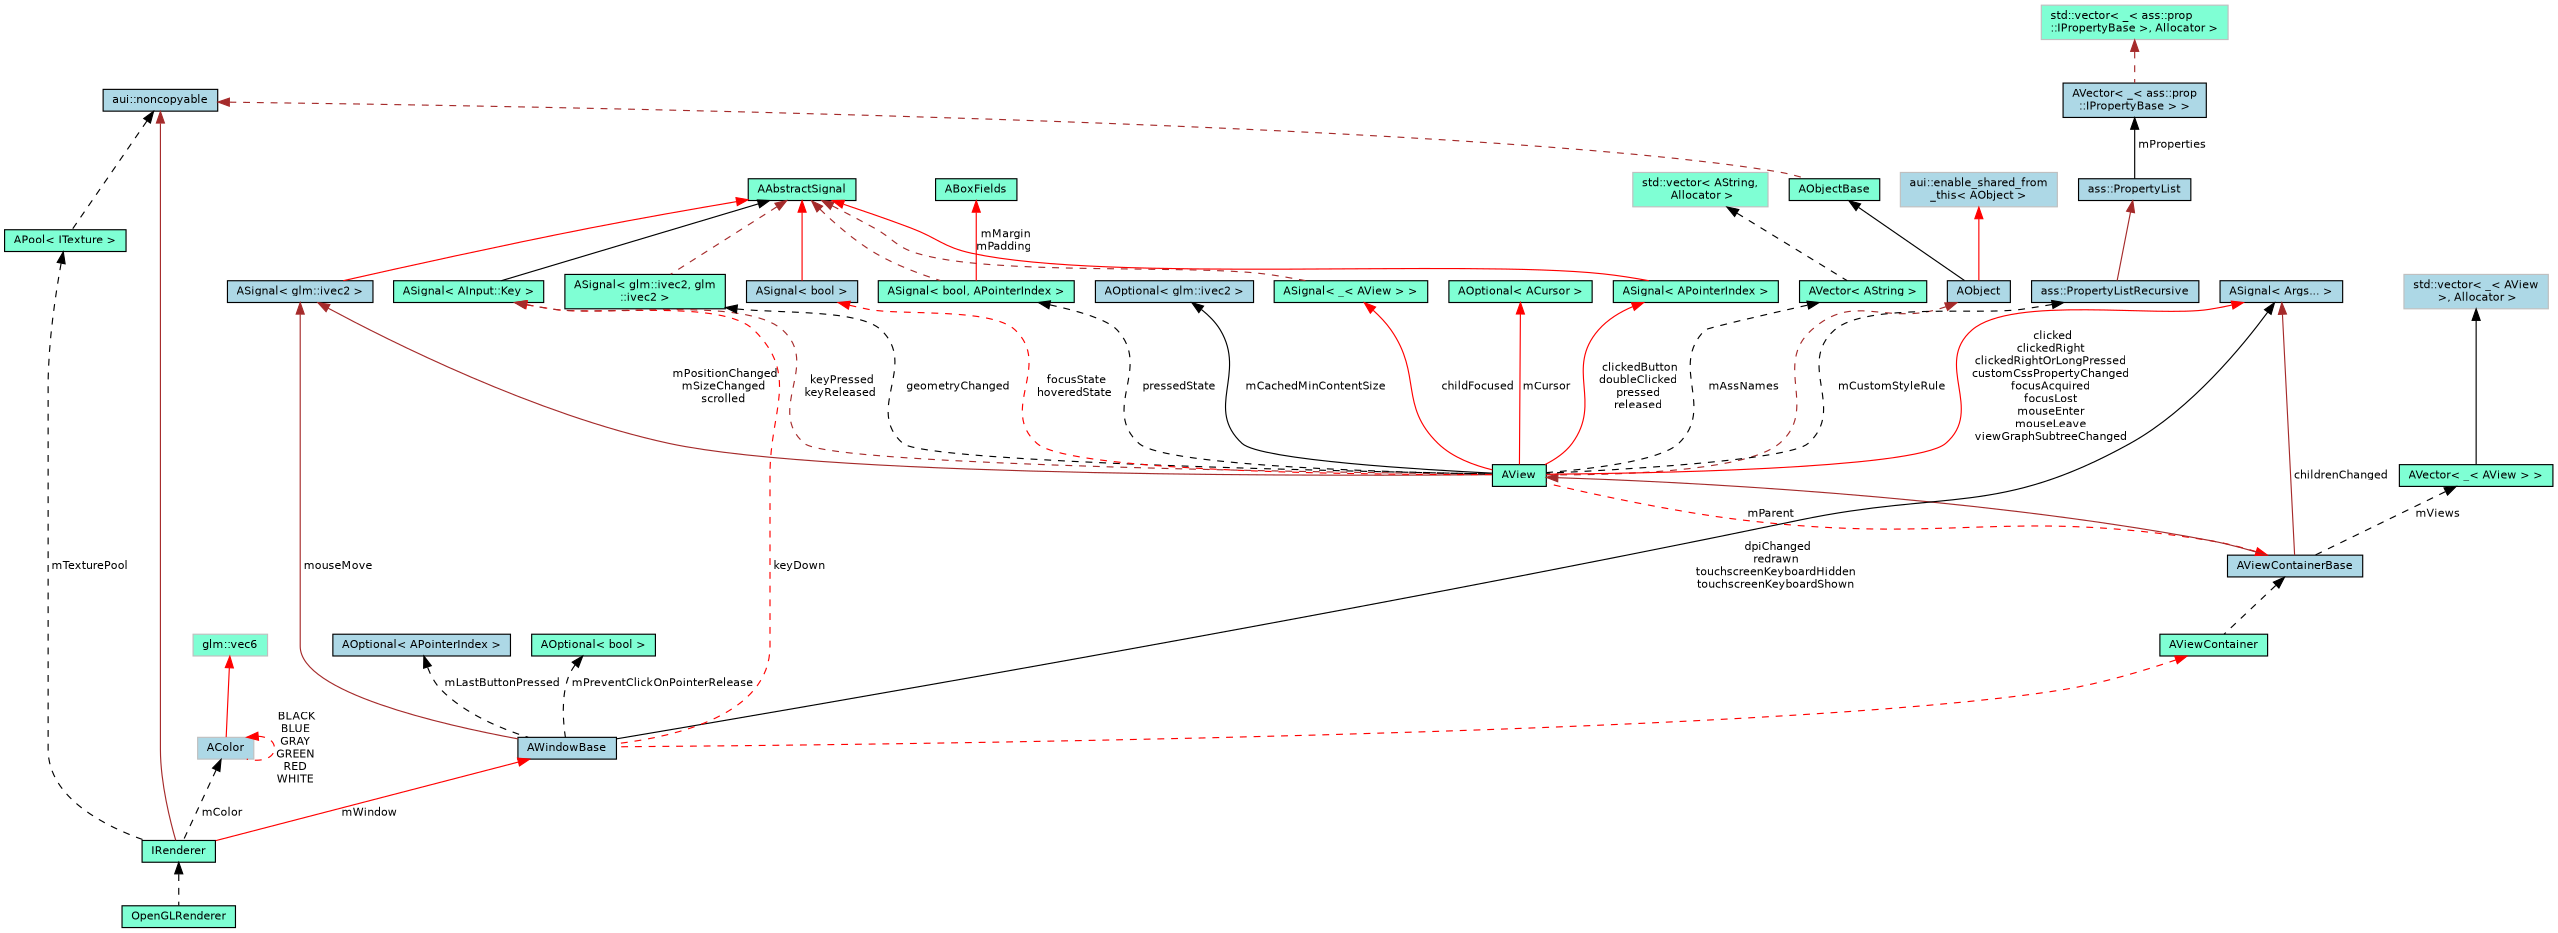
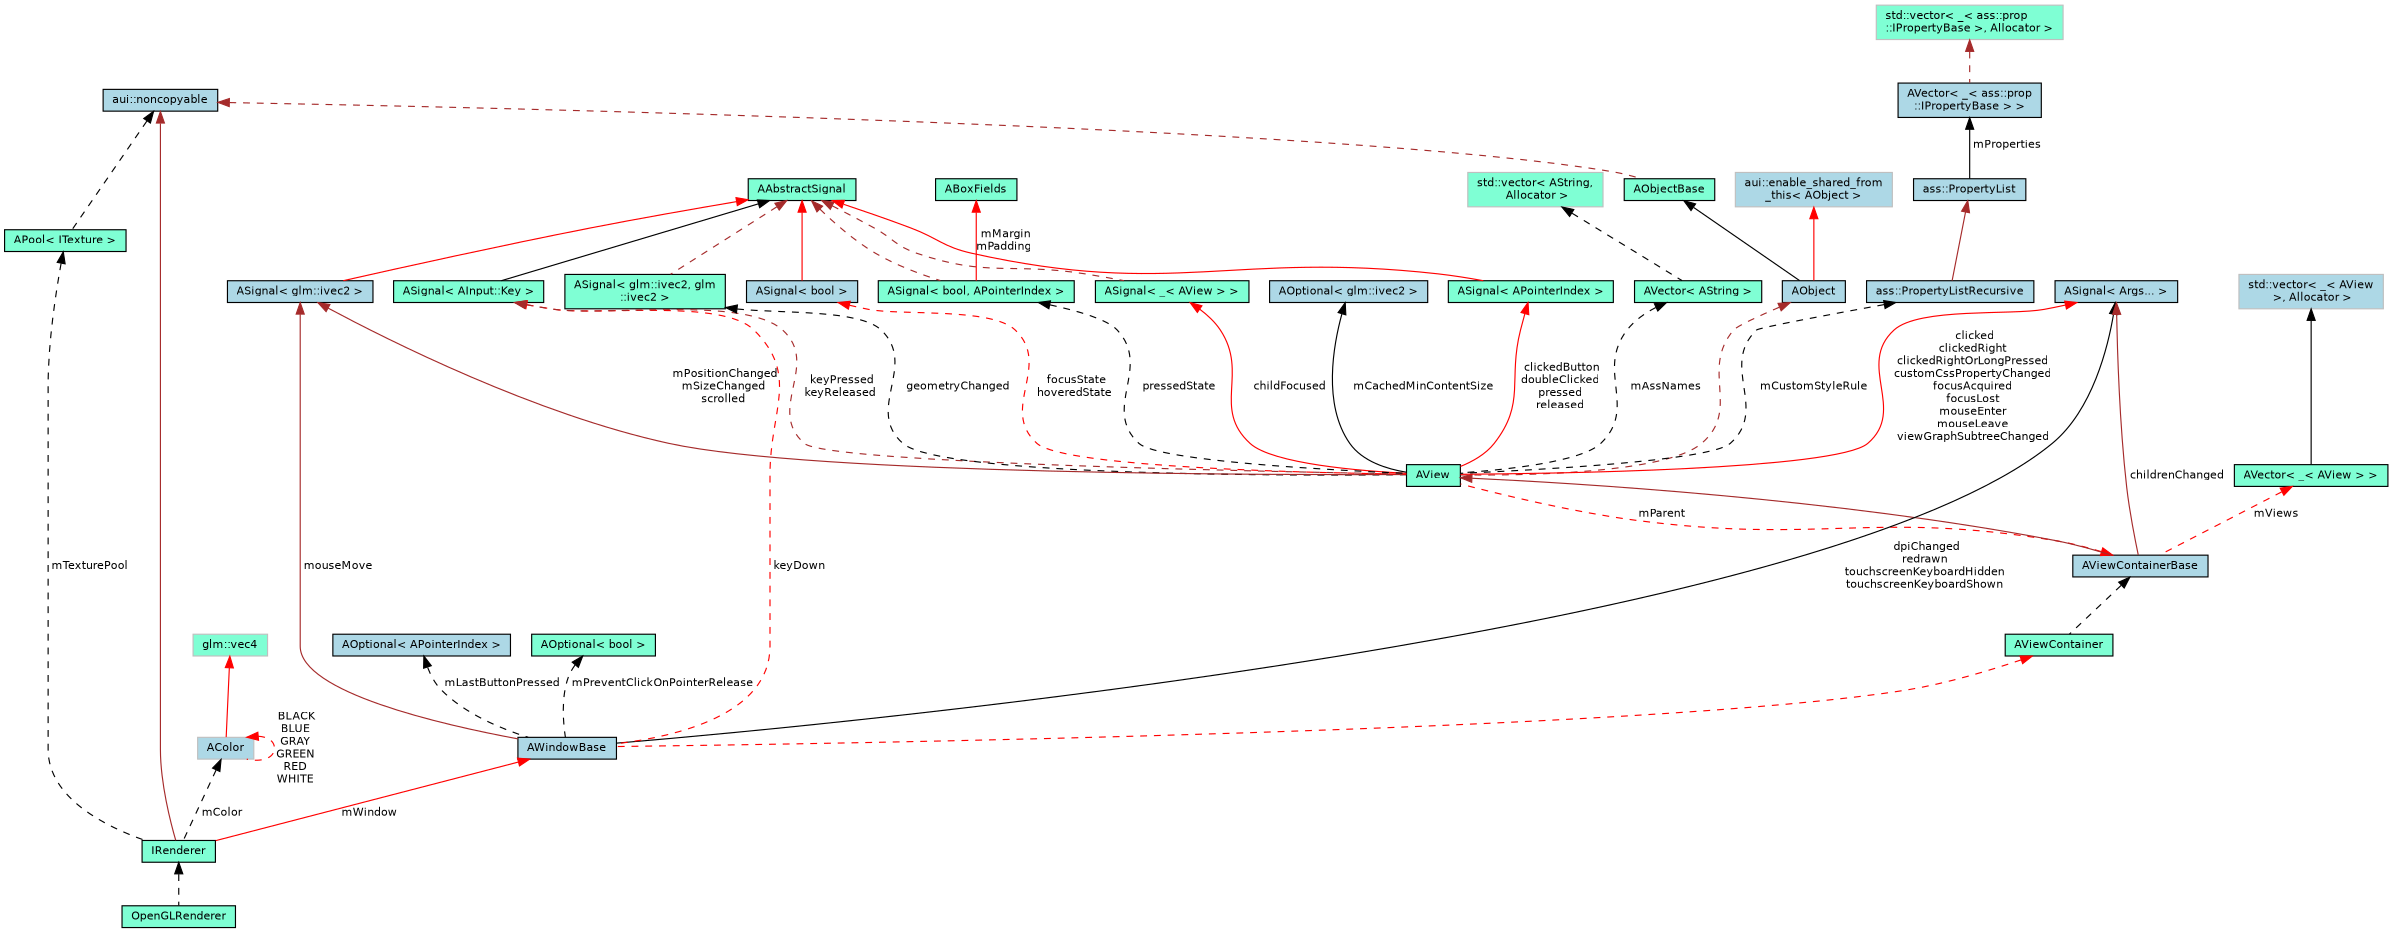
(1521, 292) -> none
(2380, 523) -> (2221, 523)
(230, 645) -> (230, 645)
